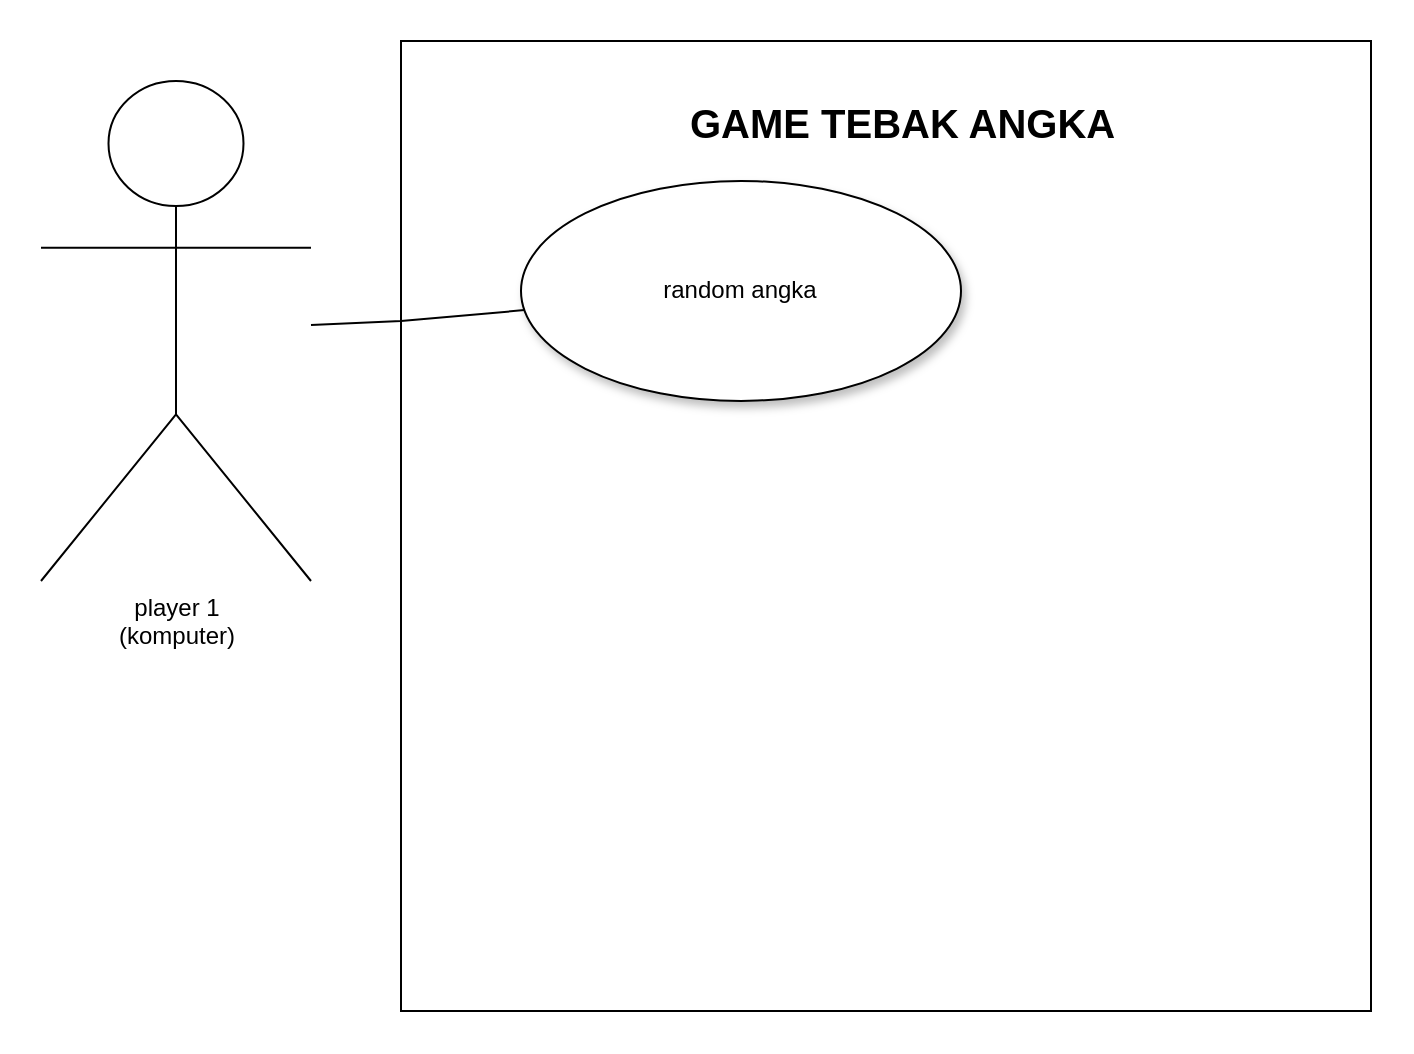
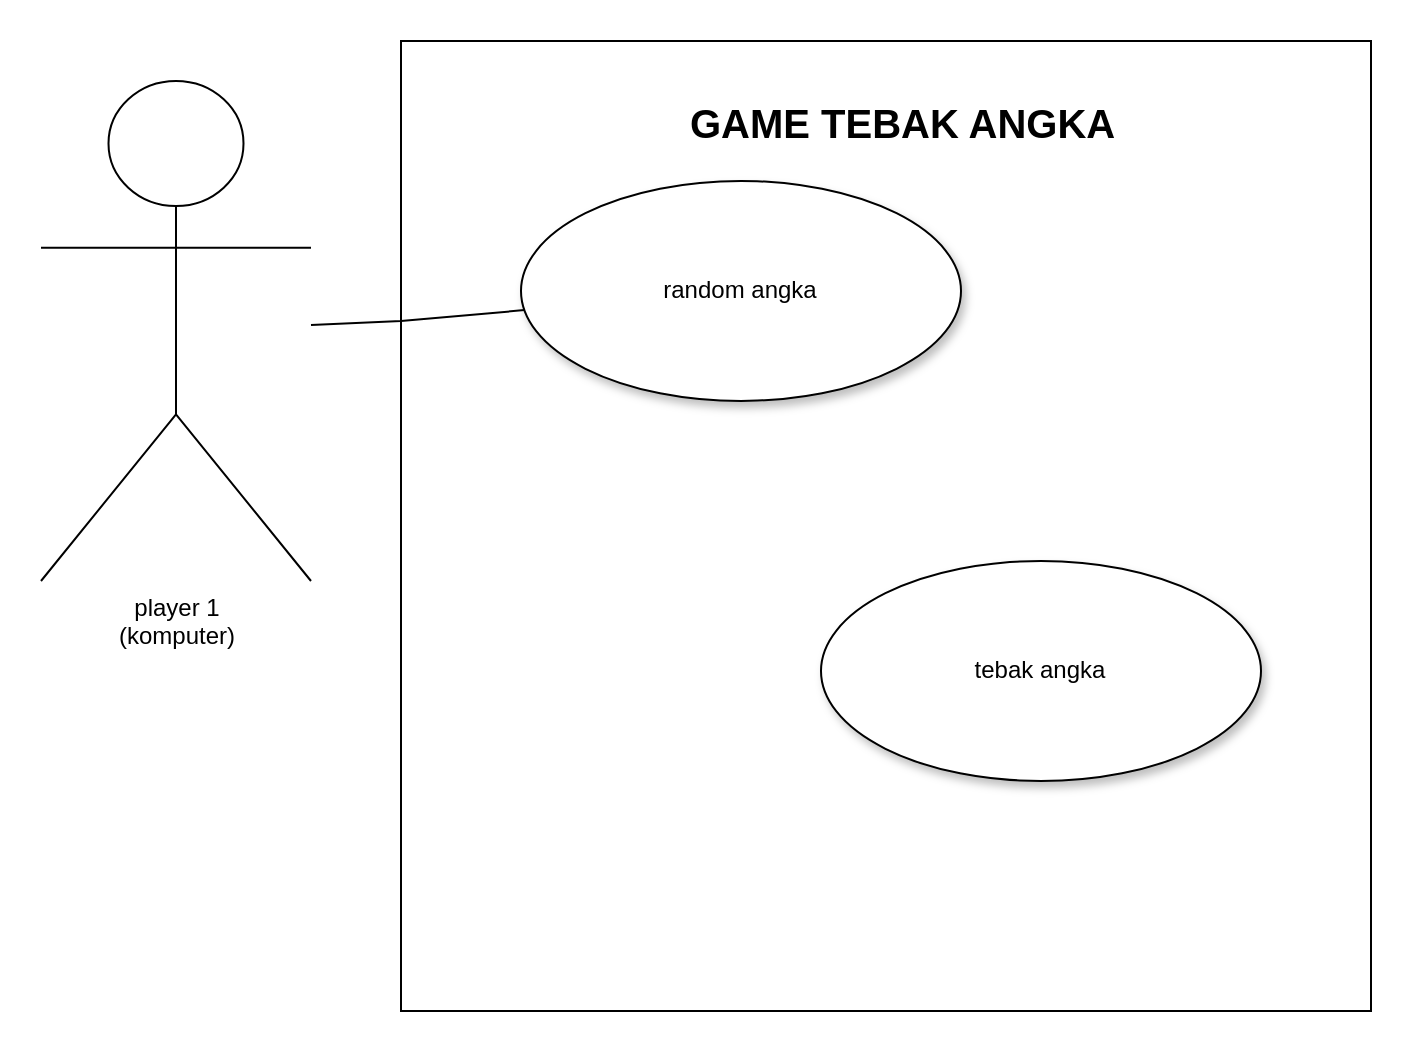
none -> (1041, 671)
